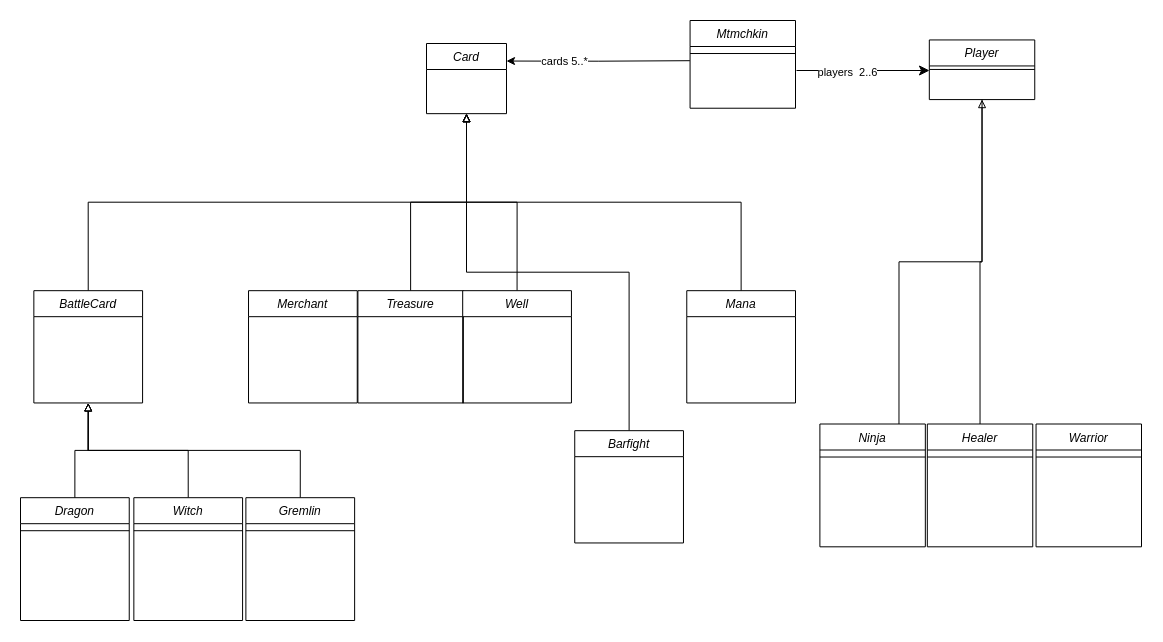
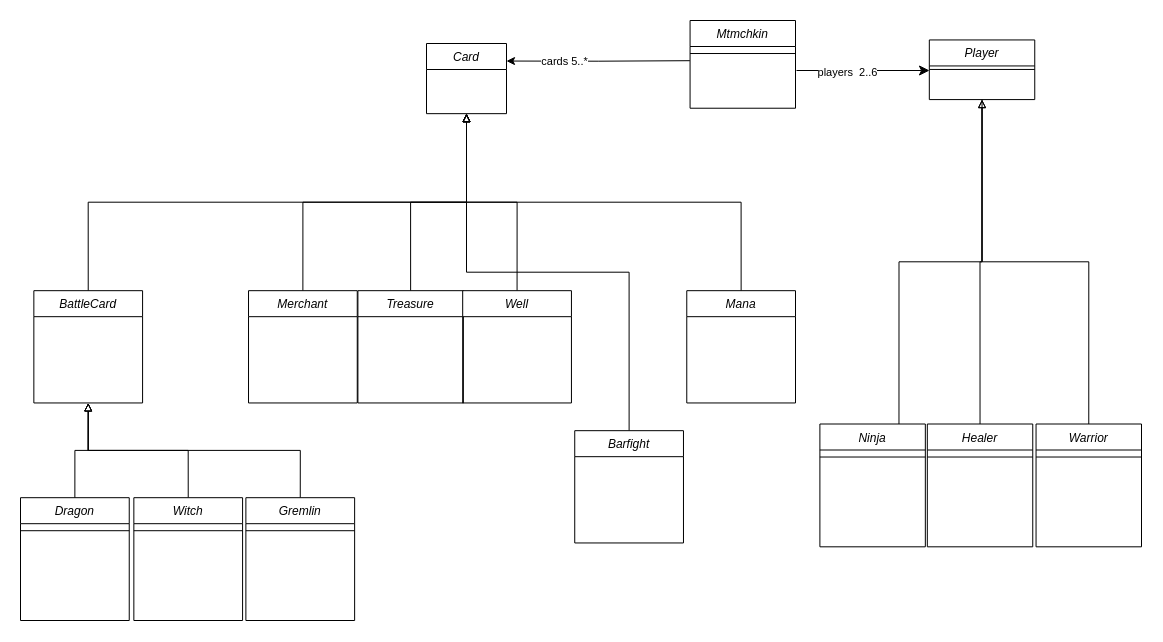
none -> (303, 247)
none -> (1089, 291)
